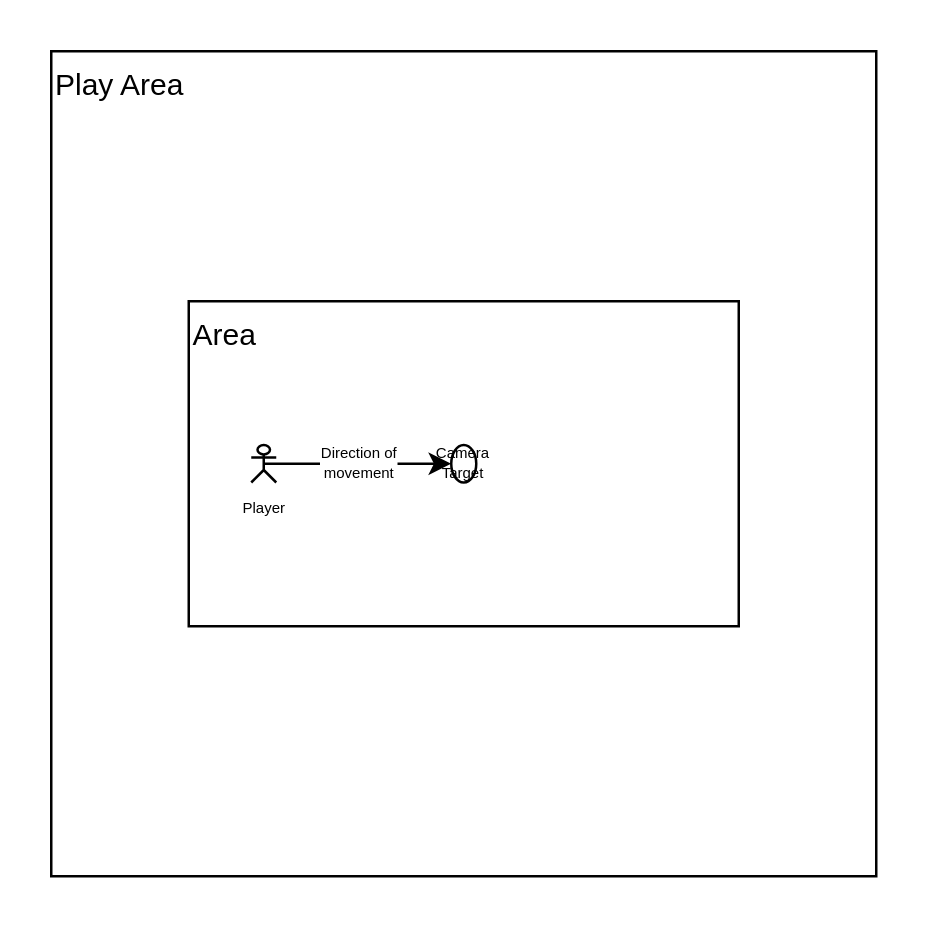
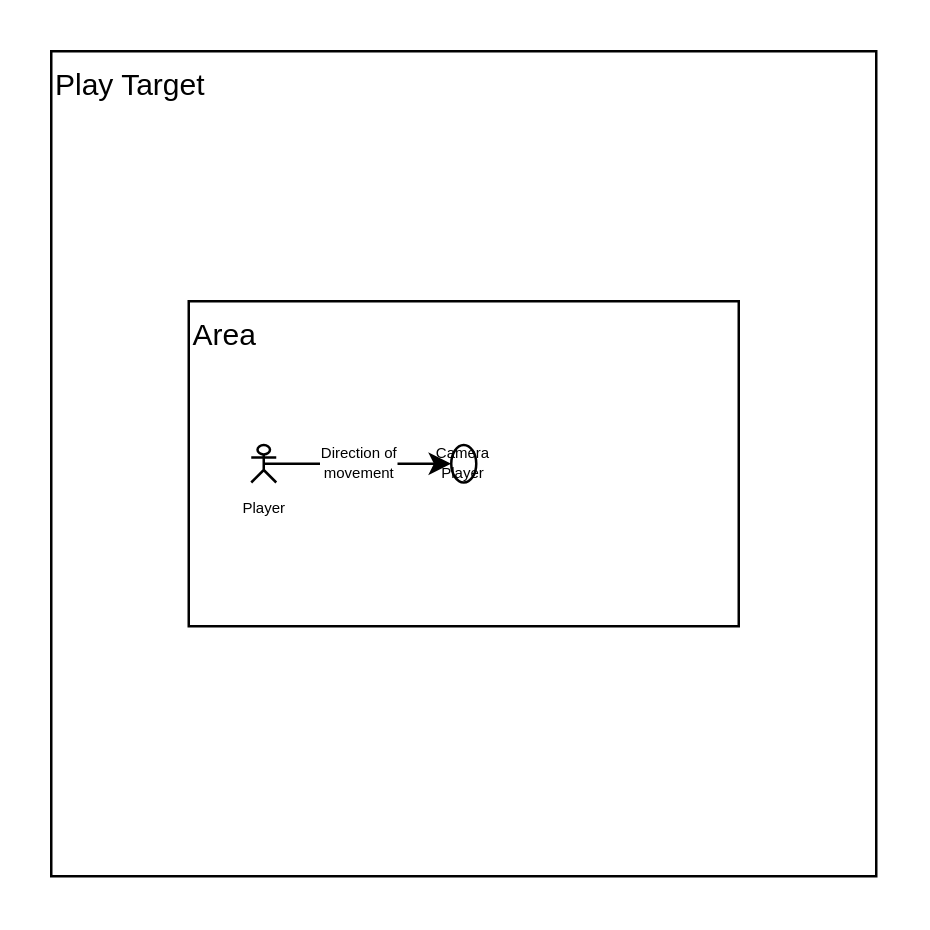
(124, 87) -> (141, 87)
(464, 464) -> (464, 464)
